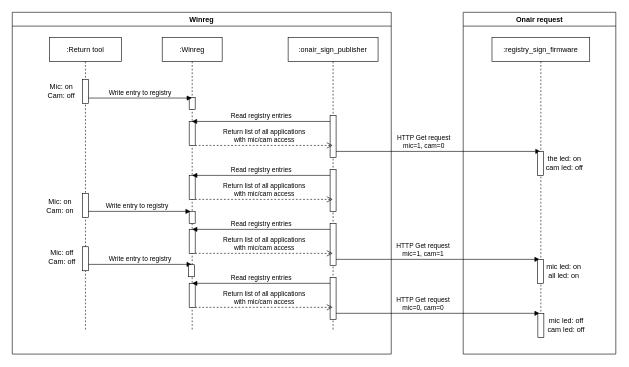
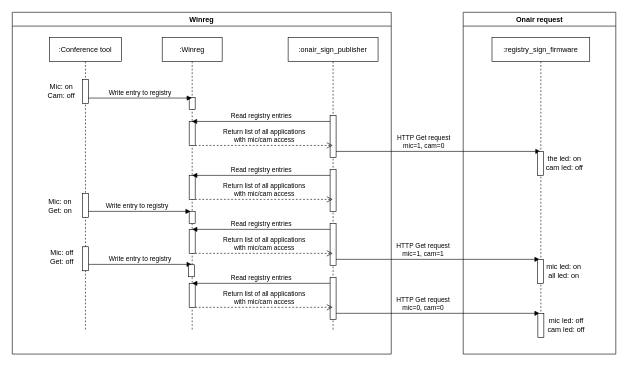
(86, 50) -> (86, 50)
(60, 206) -> (60, 206)
(62, 258) -> (62, 258)
